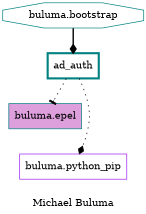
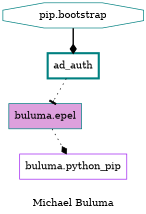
(73, 15) -> (73, 15)
(89, 112) -> (57, 138)
